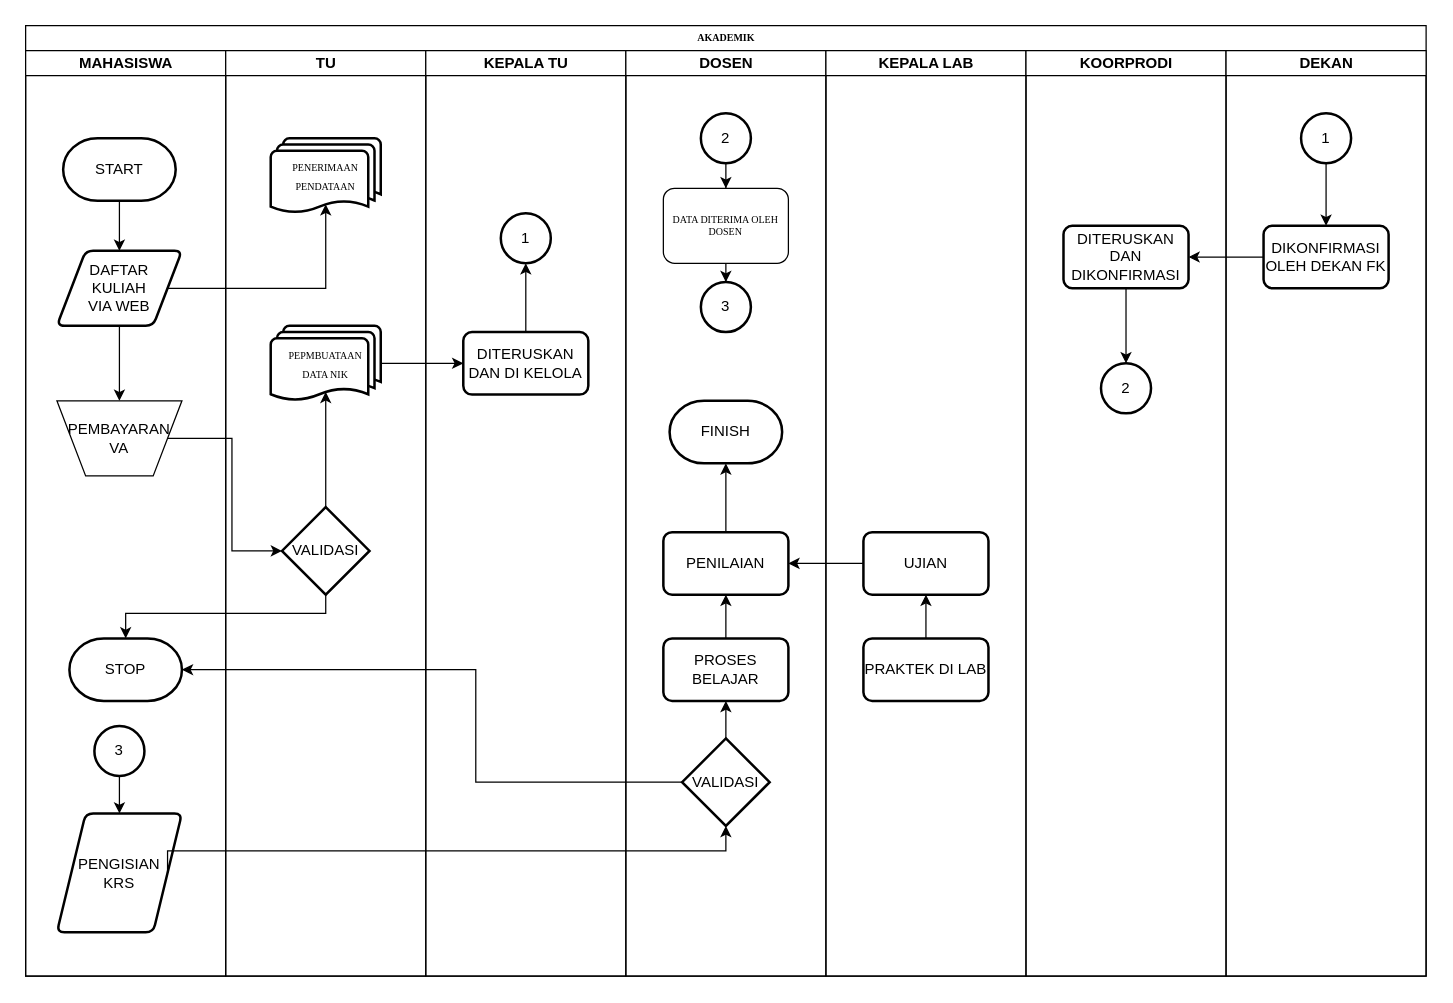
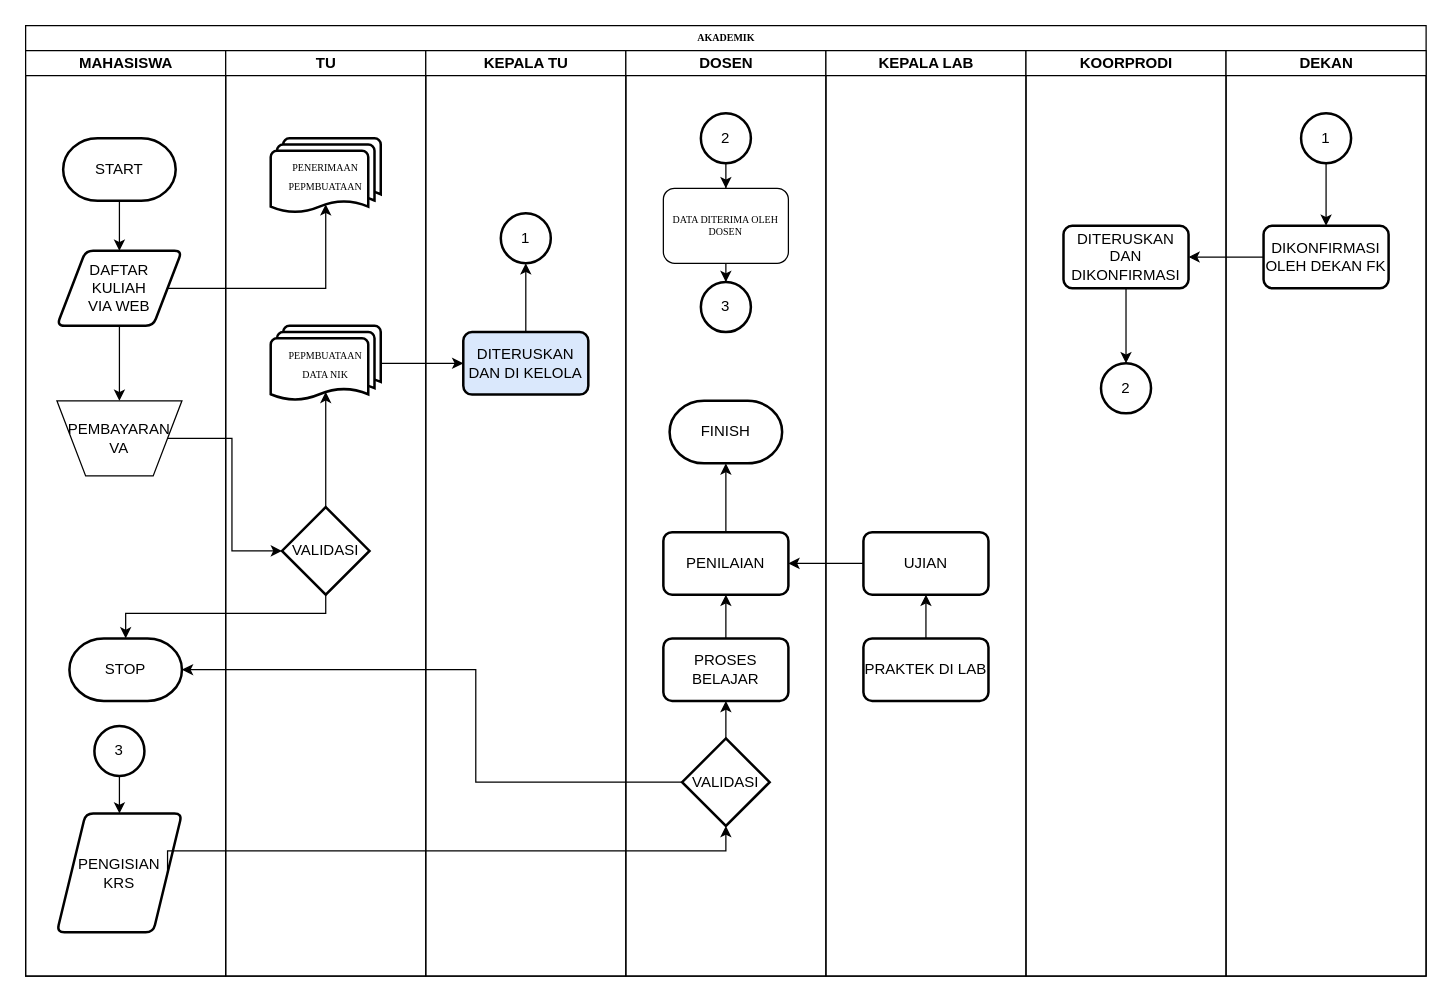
(326, 176) -> (326, 176)
(526, 363) -> (526, 363)
